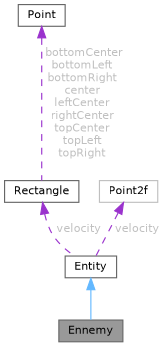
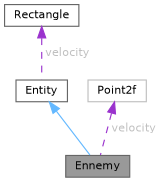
(42, 15) -> none
(107, 234) -> (106, 134)
